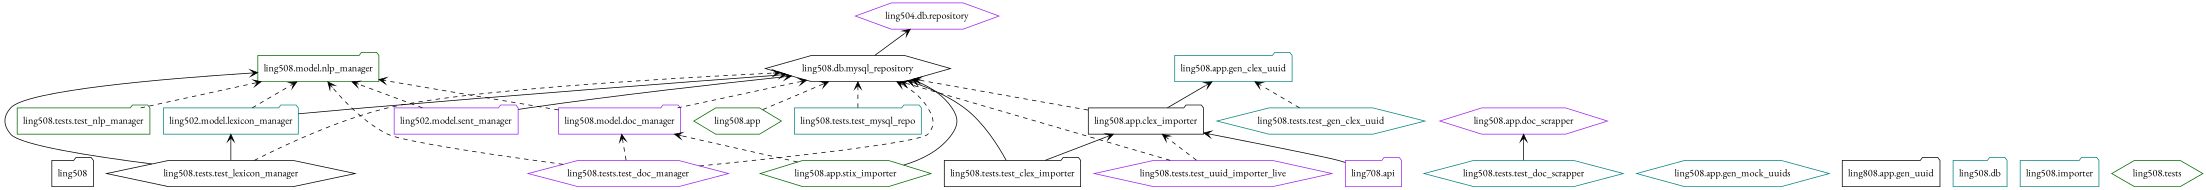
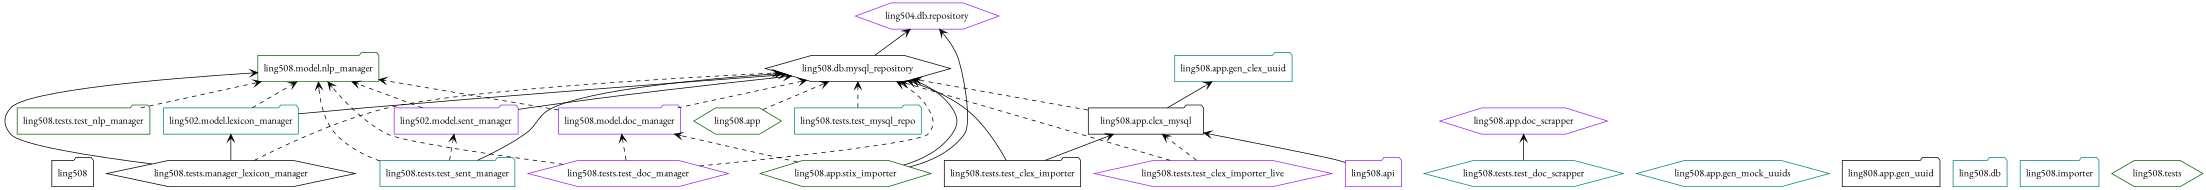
none -> (968, 119)
(1146, 121) -> (1146, 121)
(1321, 121) -> none
(231, 174) -> (231, 174)
none -> (447, 174)
(1213, 174) -> (1213, 174)
(1373, 174) -> (1373, 174)
